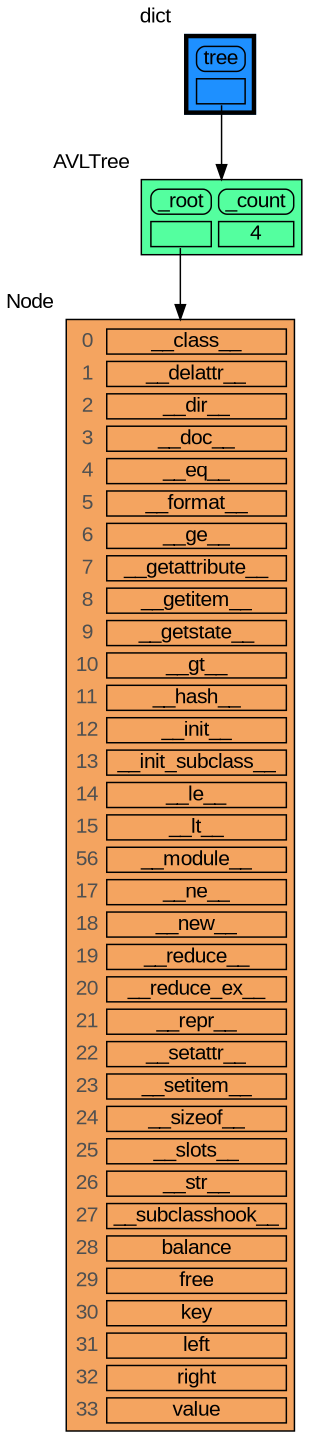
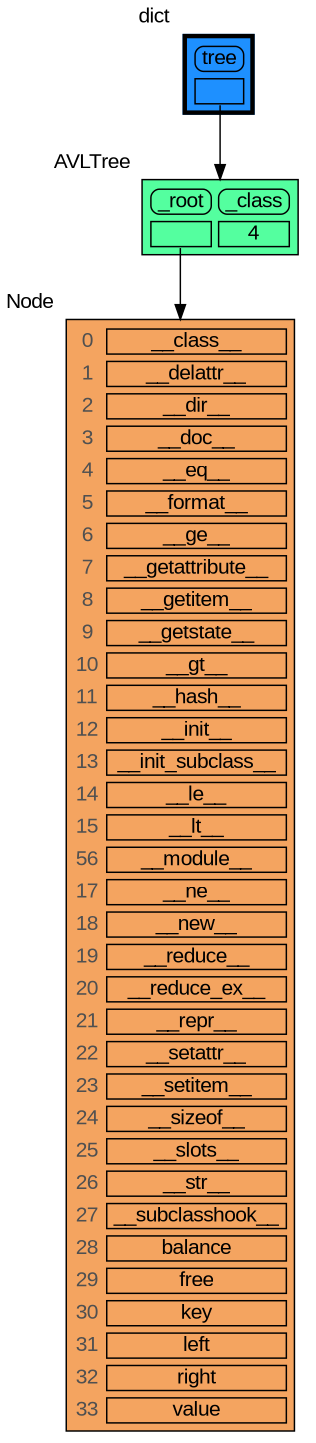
(256, 201) -> (254, 201)
